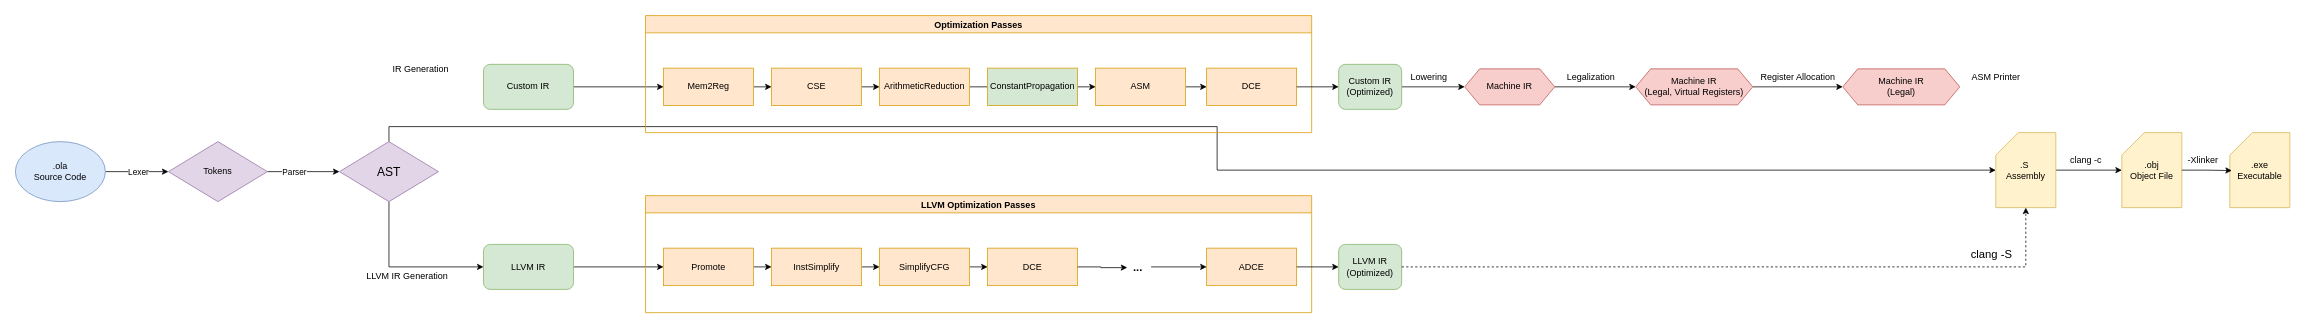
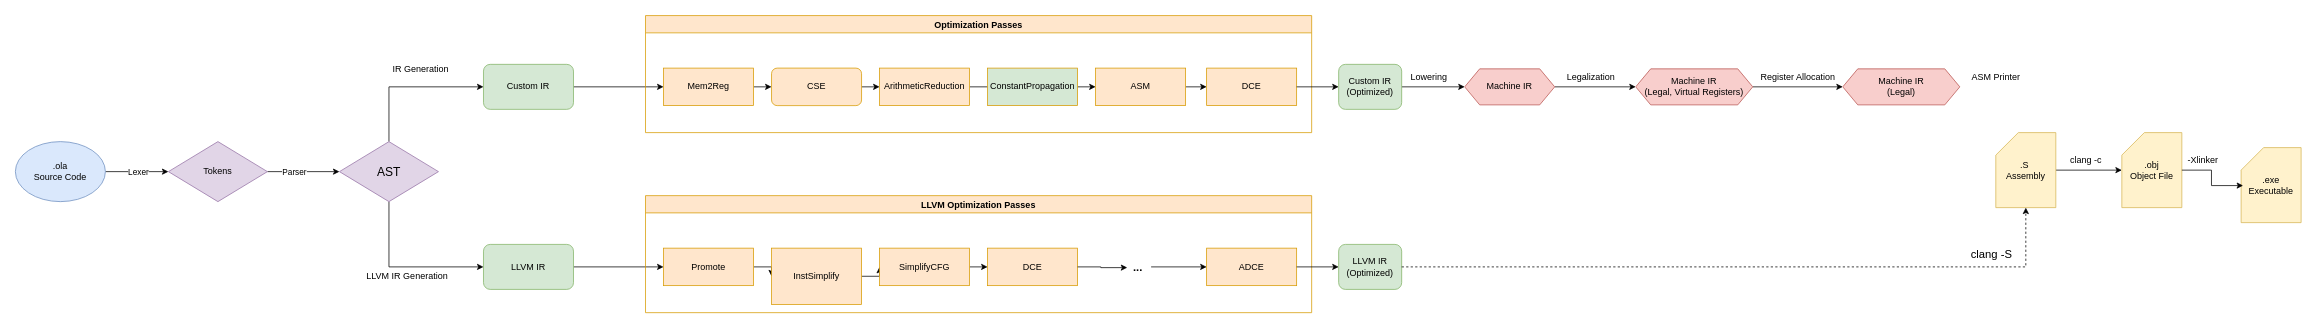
(816, 87) -> (816, 87)
(803, 126) -> (389, 126)
(2259, 170) -> (2271, 185)
(816, 267) -> (816, 276)
